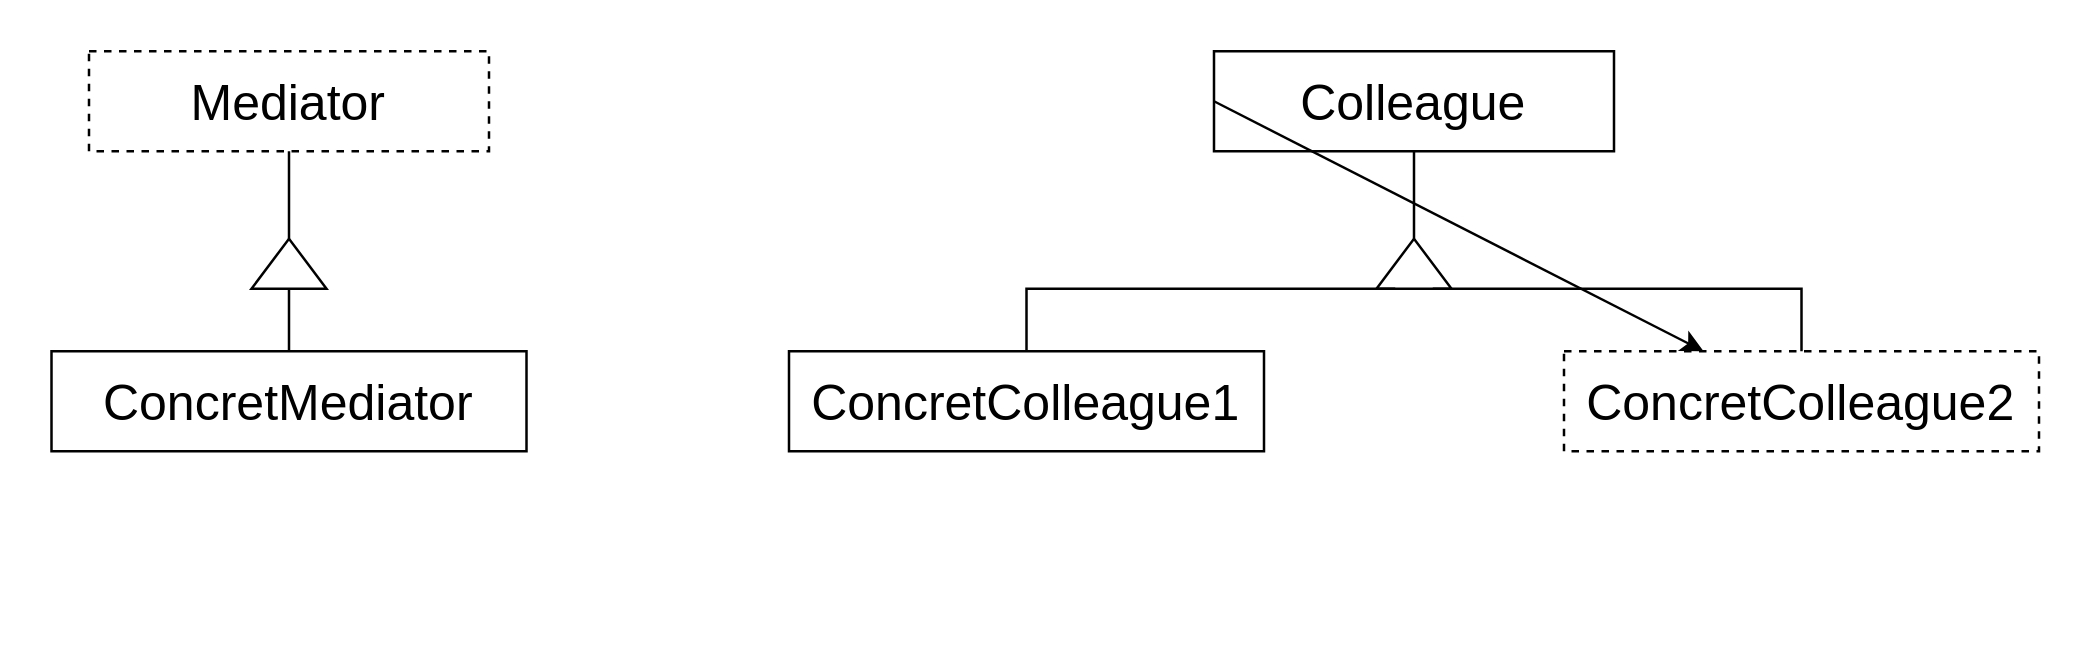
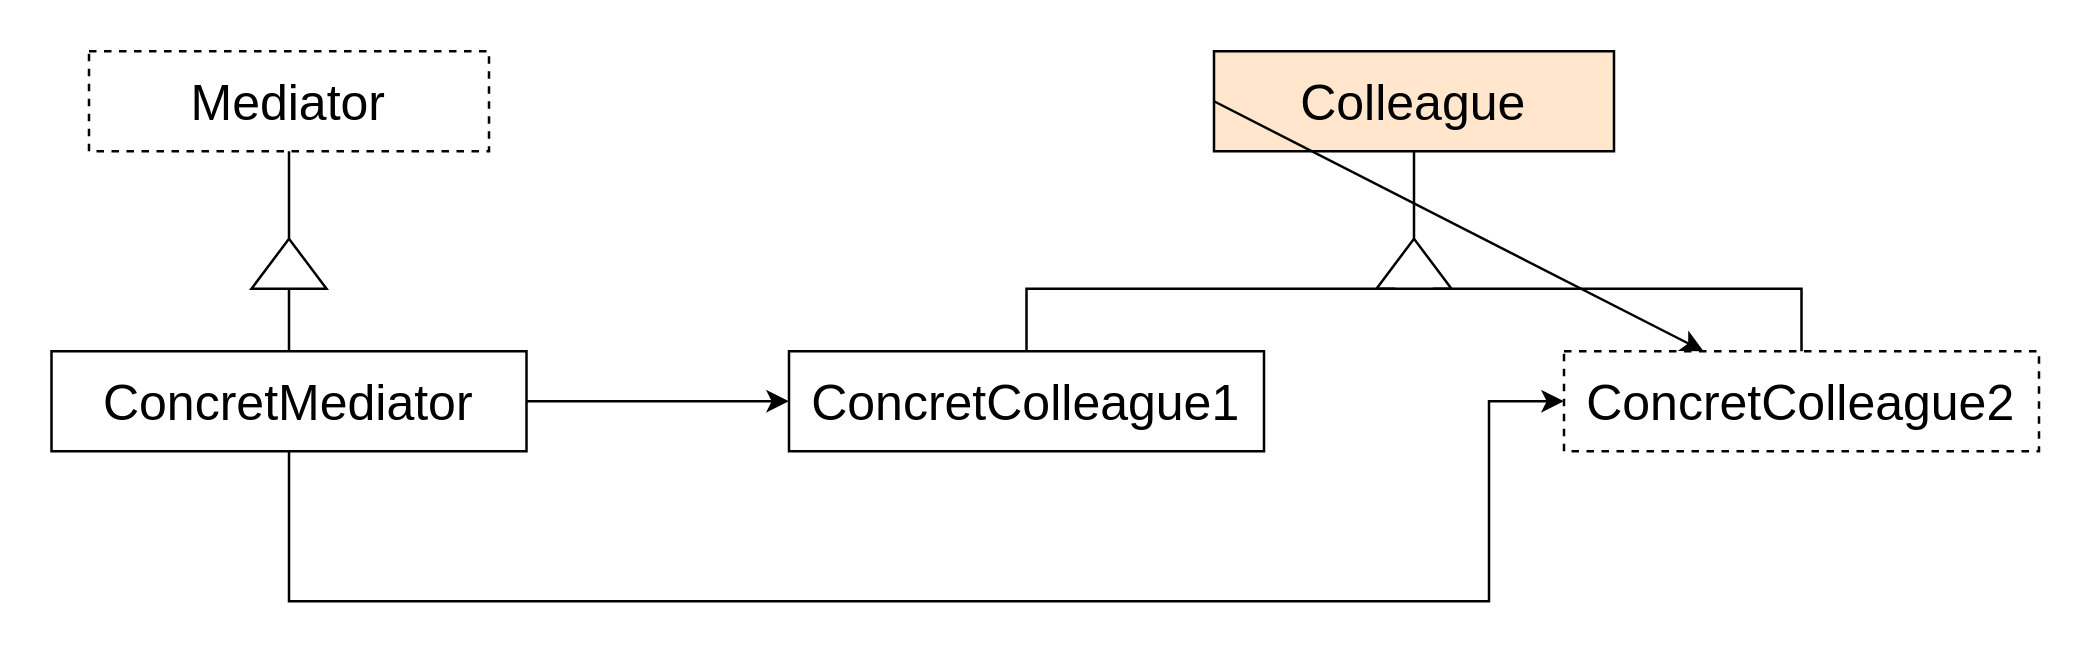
(1414, 101) -> (1414, 101)
none -> (650, 401)
none -> (943, 601)
